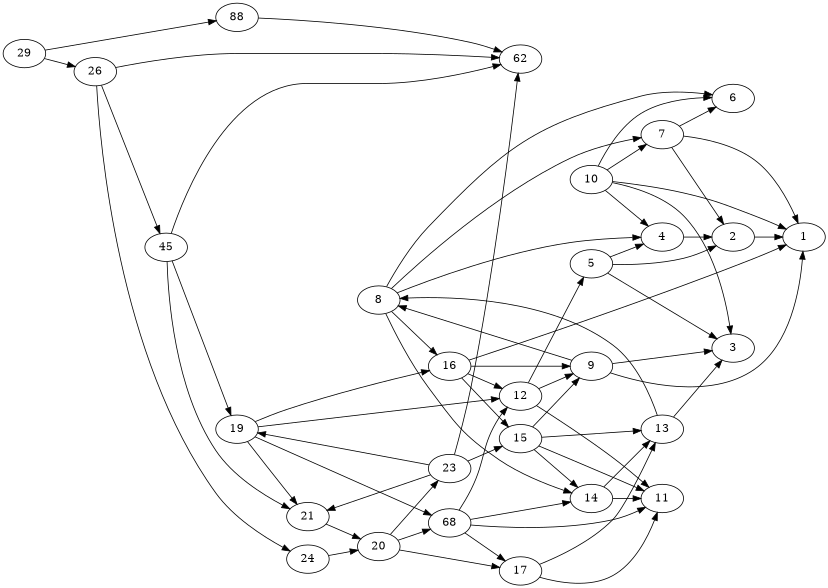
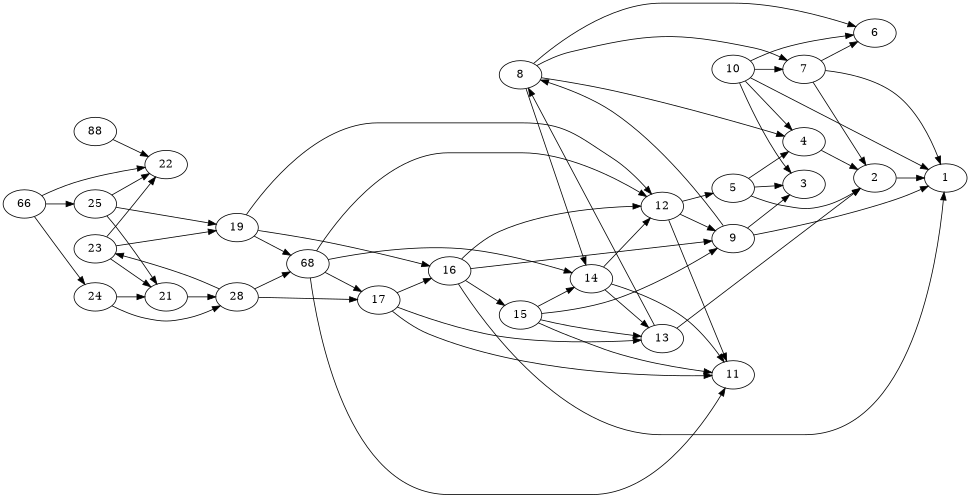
(24, 54) -> none
(521, 59) -> (166, 165)
(95, 72) -> (24, 204)
none -> (624, 245)
(166, 247) -> (95, 204)
(411, 330) -> (410, 287)
(695, 392) -> (765, 261)
(477, 457) -> none
(270, 470) -> (127, 297)
(379, 547) -> (237, 297)
